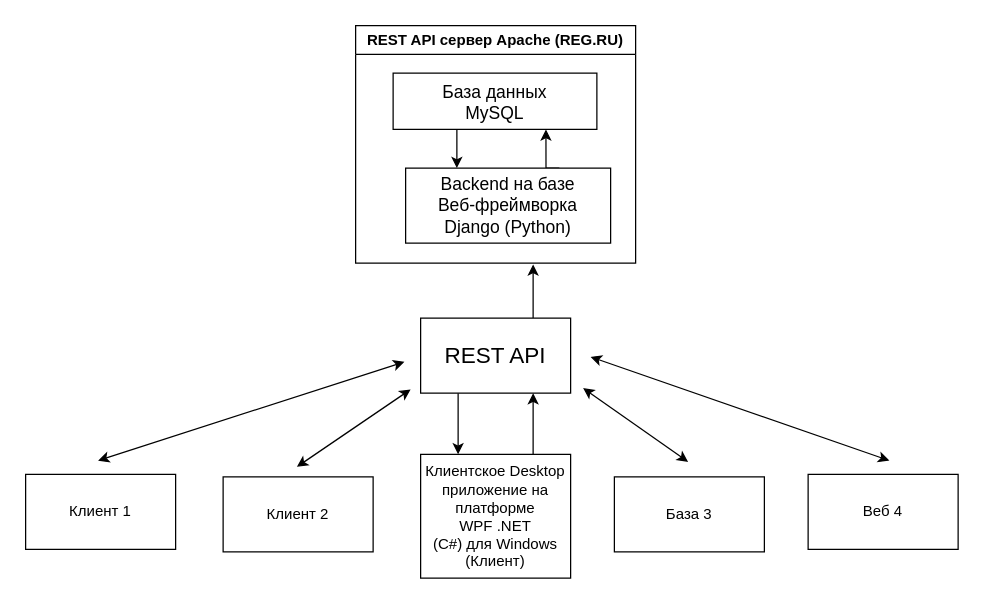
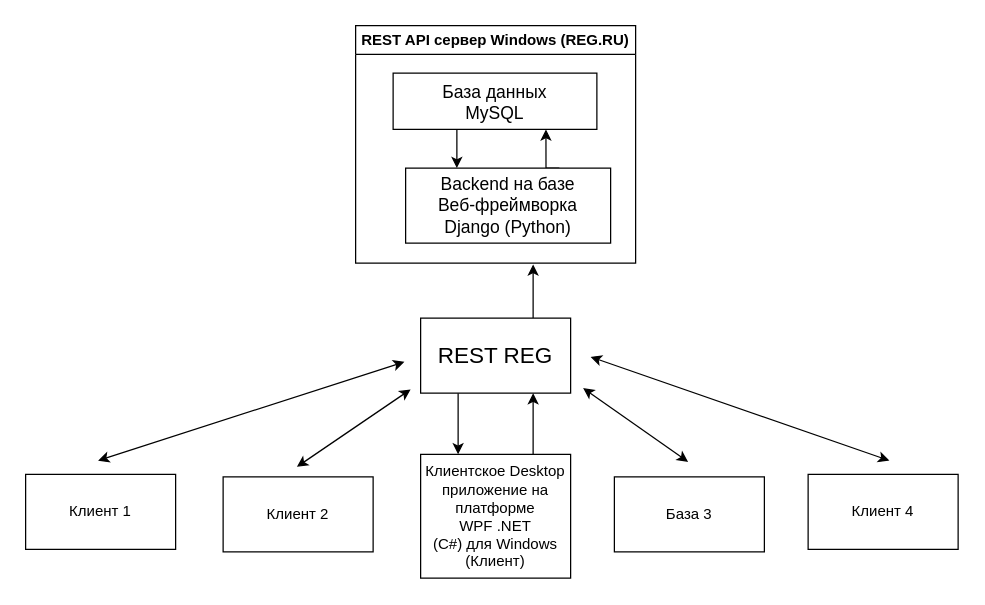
(496, 41) -> (496, 41)
(496, 356) -> (496, 356)
(883, 512) -> (883, 512)
